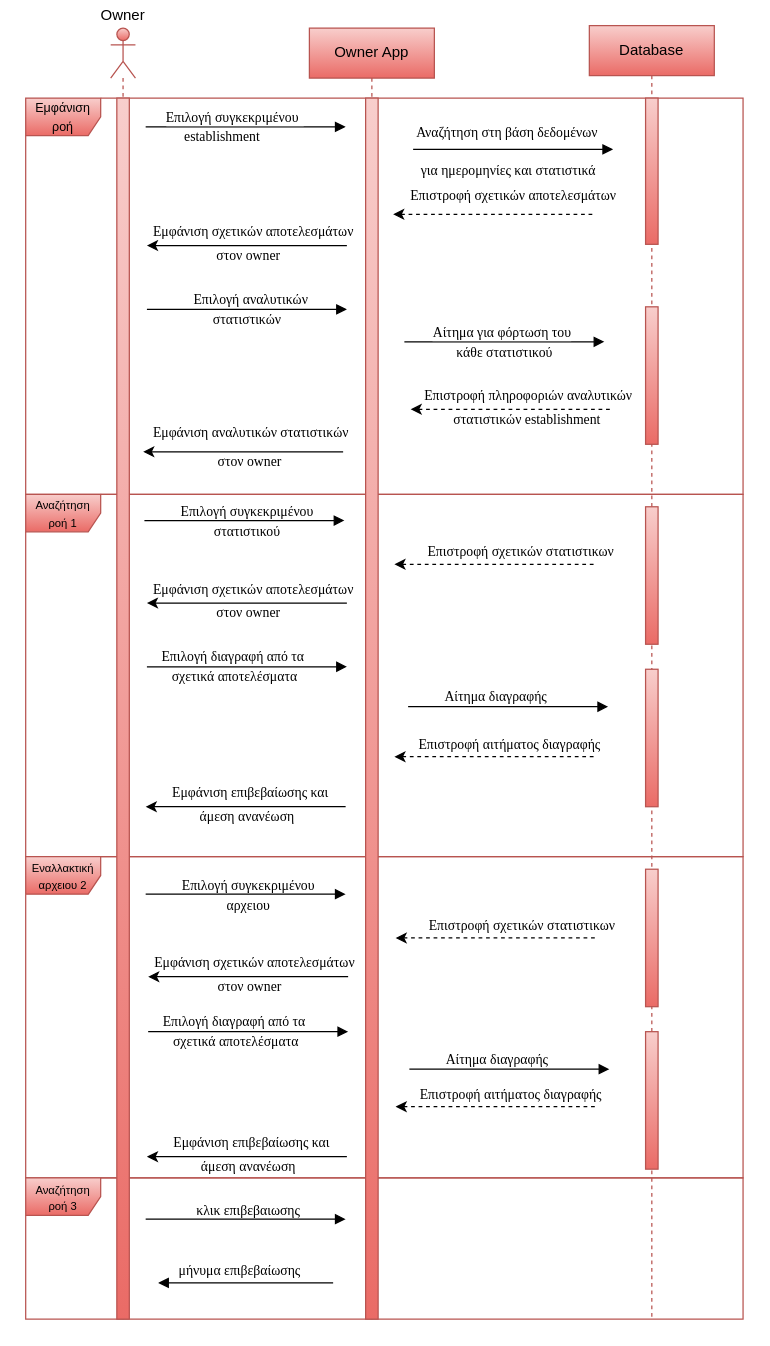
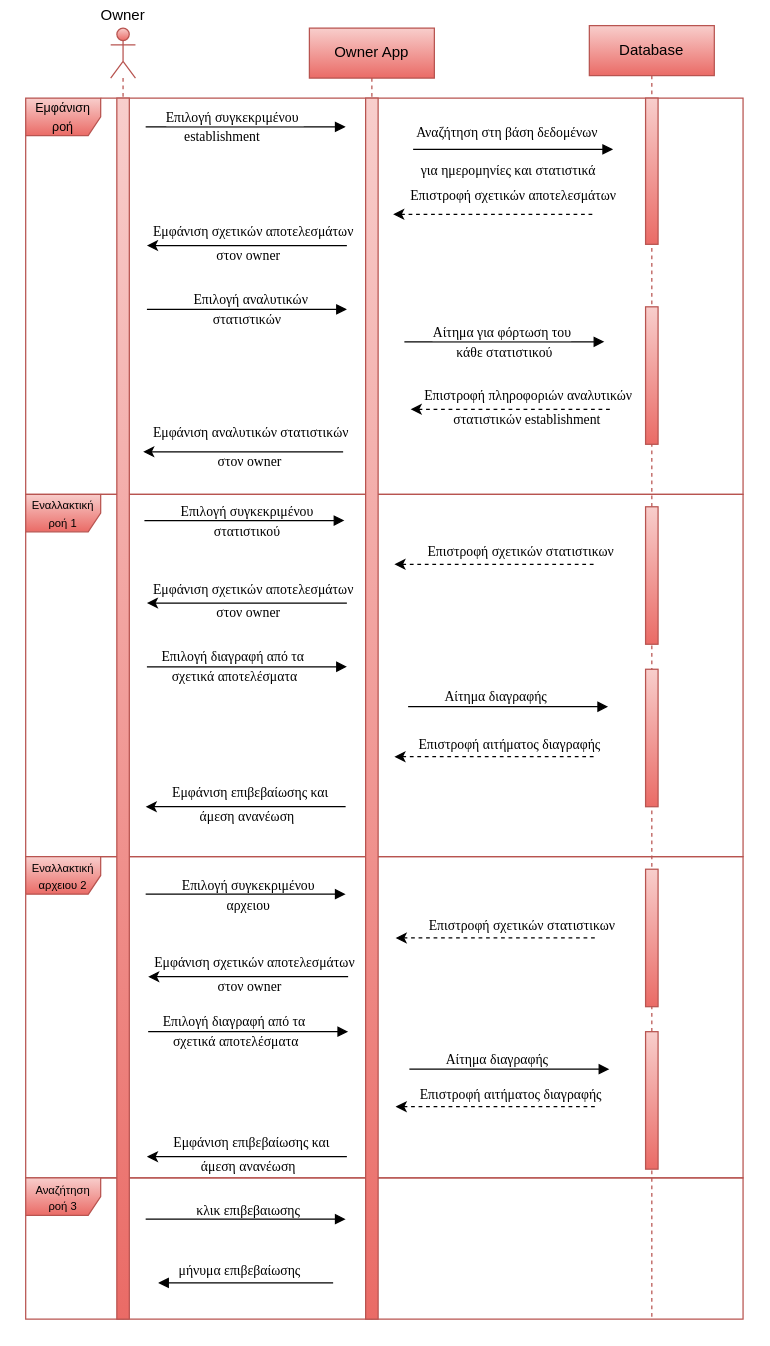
(63, 513) -> (63, 513)
